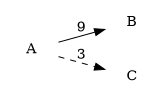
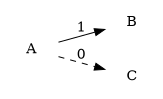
(82, 28) -> (82, 28)
(82, 55) -> (82, 55)
